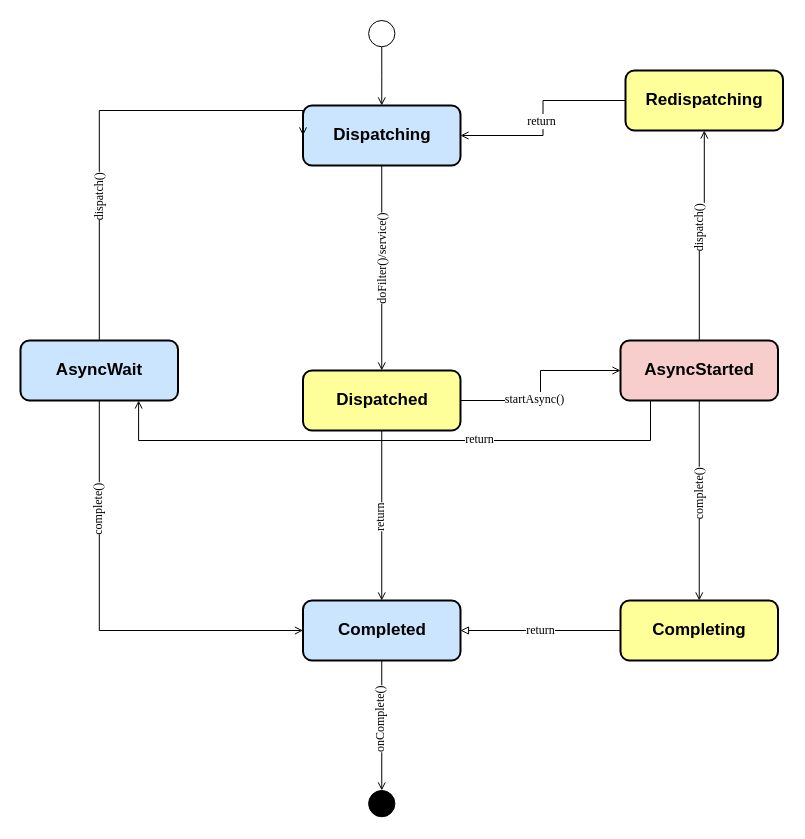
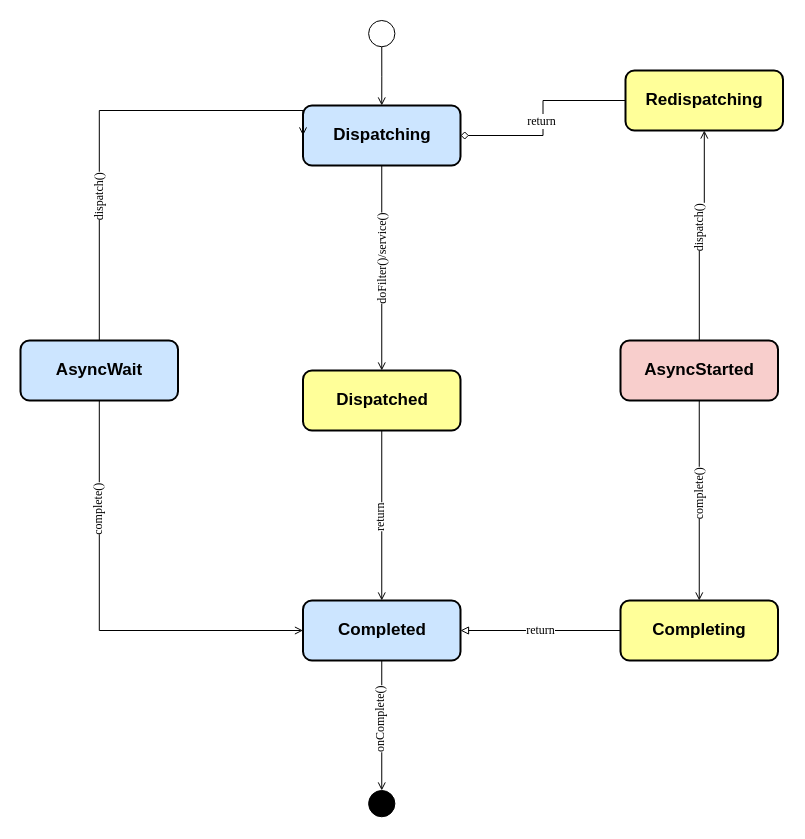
(466, 136) -> (469, 136)
(541, 388) -> none
(396, 441) -> none
